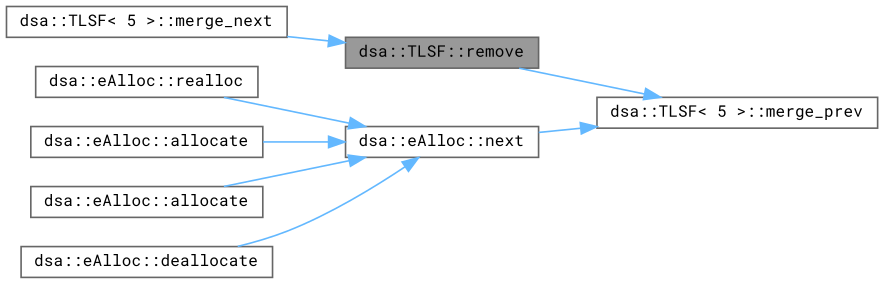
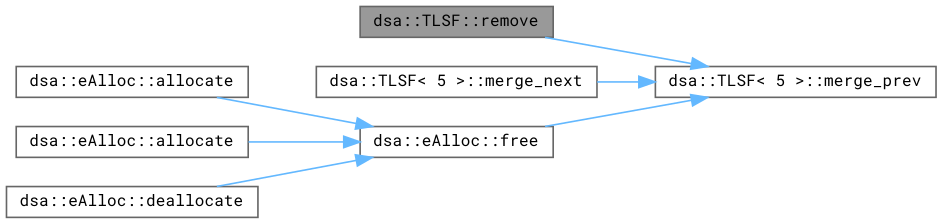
(308, 39) -> (618, 82)
(147, 82) -> none
(442, 142) -> (457, 142)
